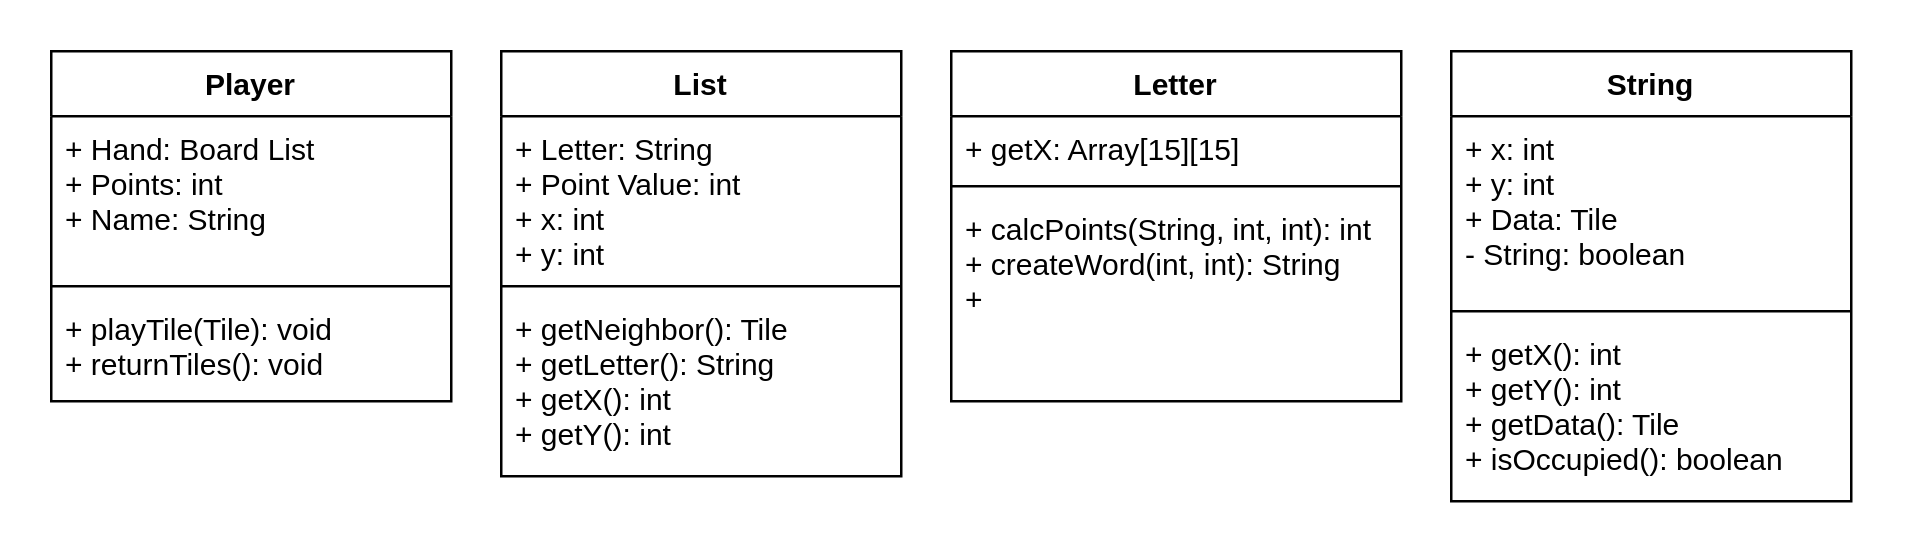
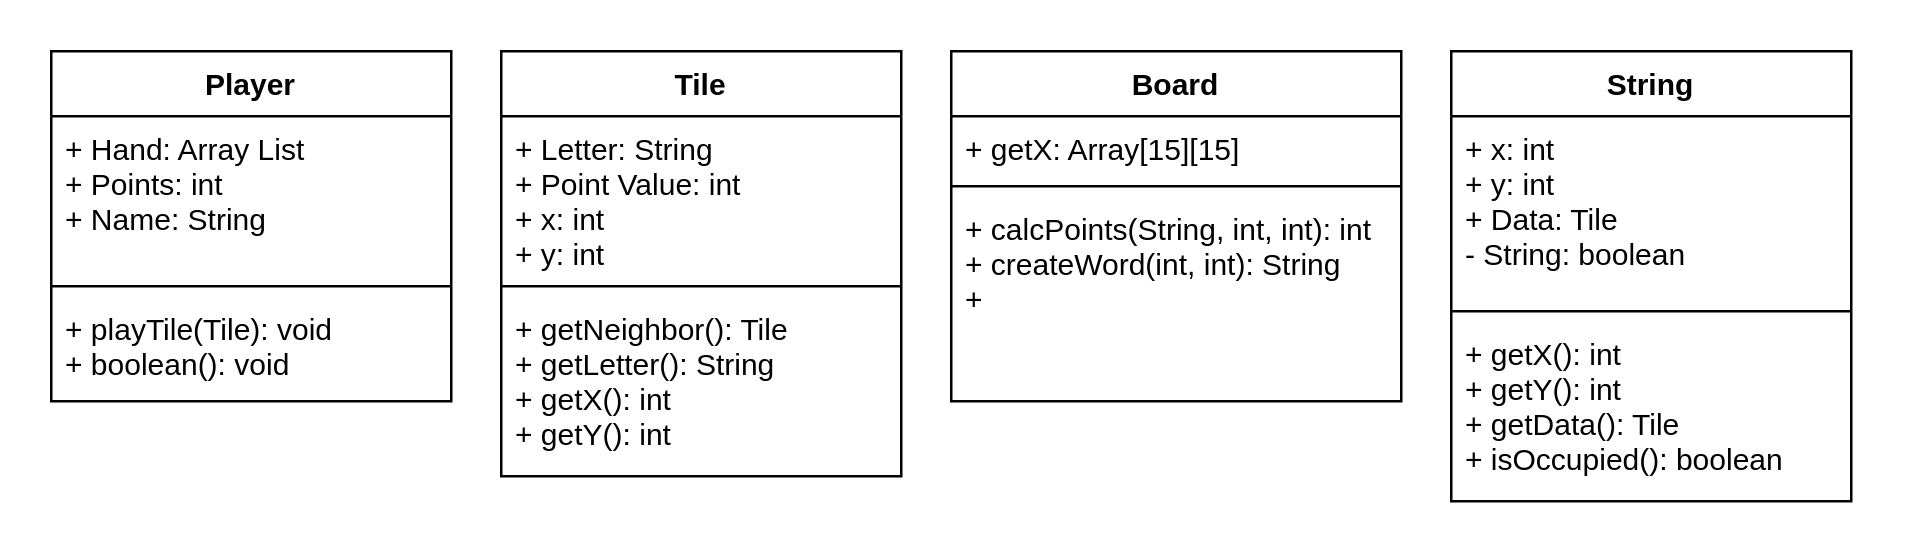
(700, 85) -> (700, 85)
(1175, 85) -> (1175, 85)
(197, 150) -> (197, 150)
(215, 330) -> (215, 330)
